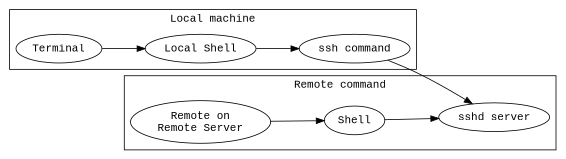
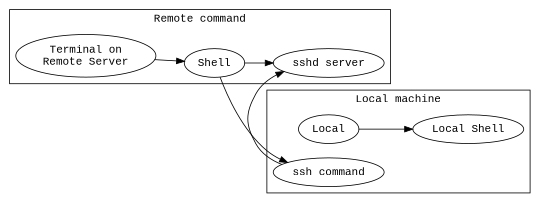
(59, 49) -> (329, 129)
(273, 49) -> (243, 124)
(201, 122) -> (86, 56)
